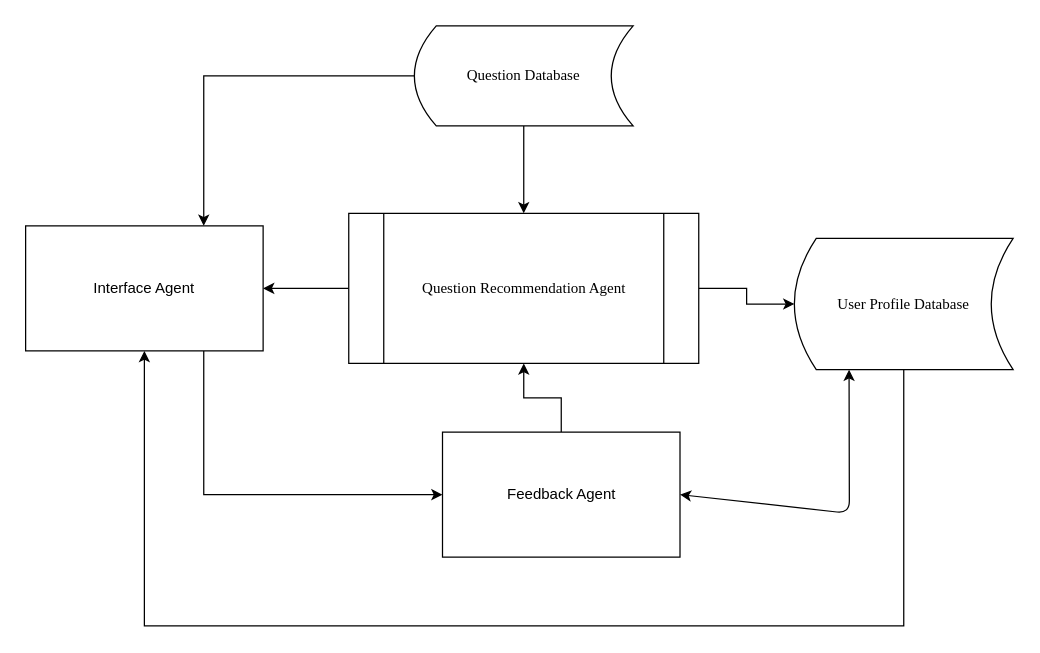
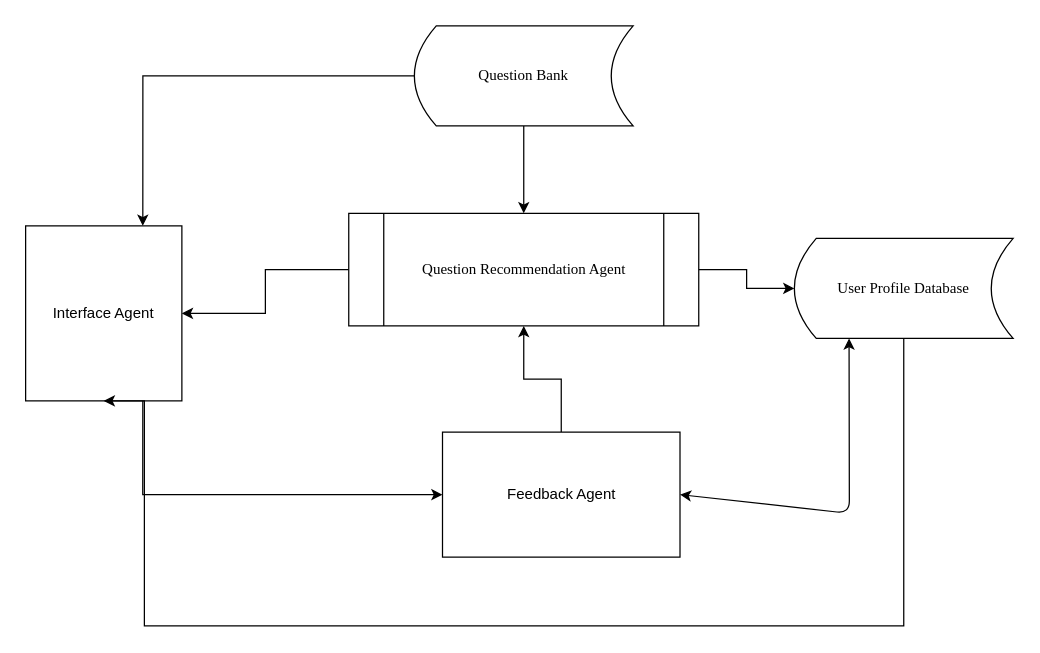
(524, 76) -> (524, 76)
(144, 288) -> (104, 313)
(524, 288) -> (524, 269)
(904, 304) -> (904, 288)
